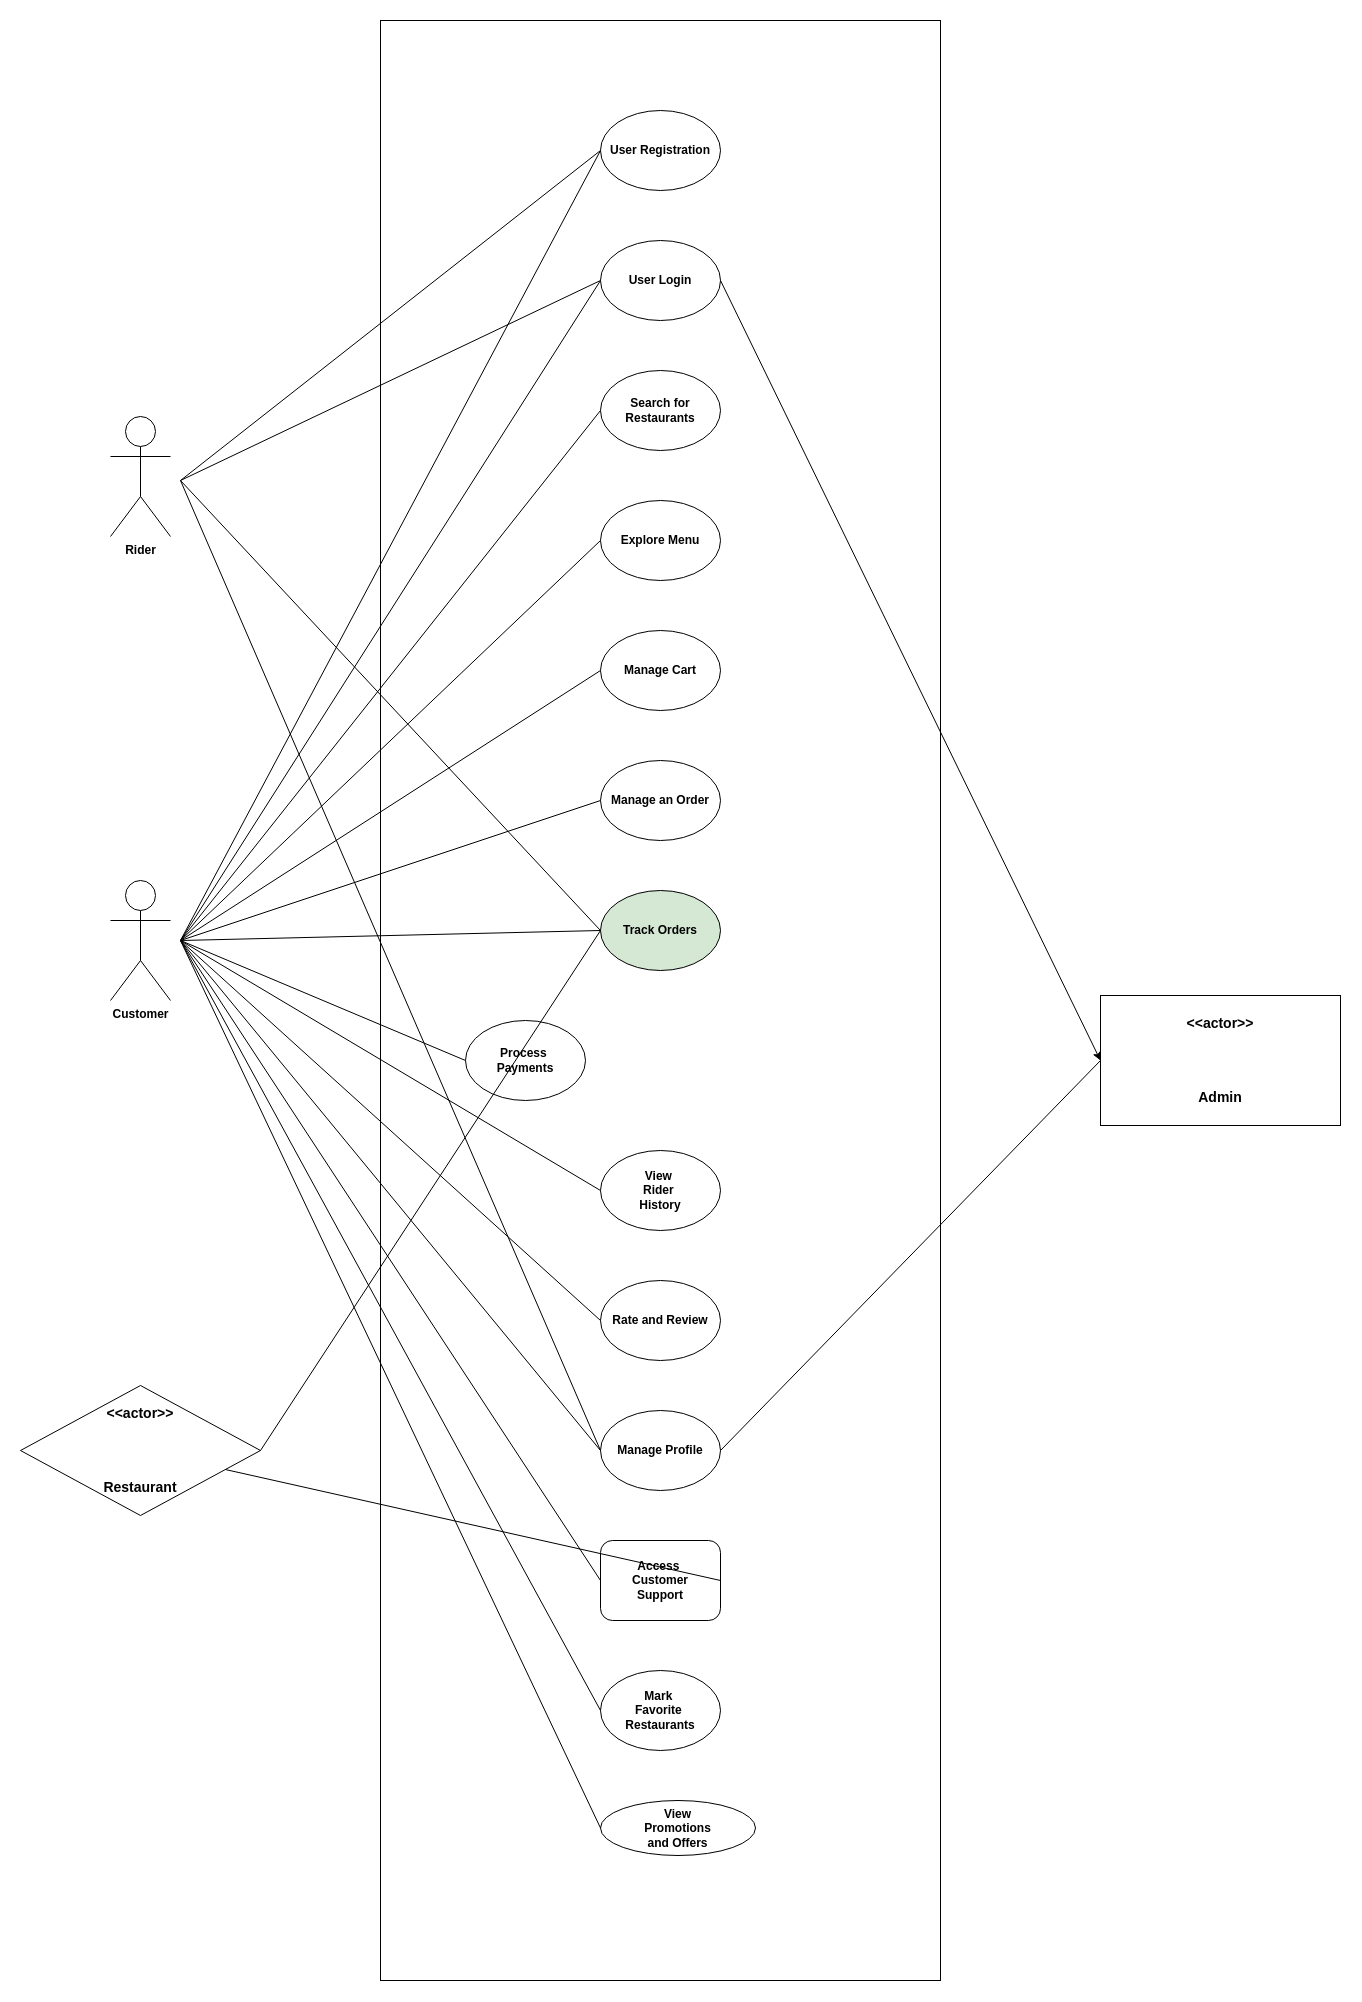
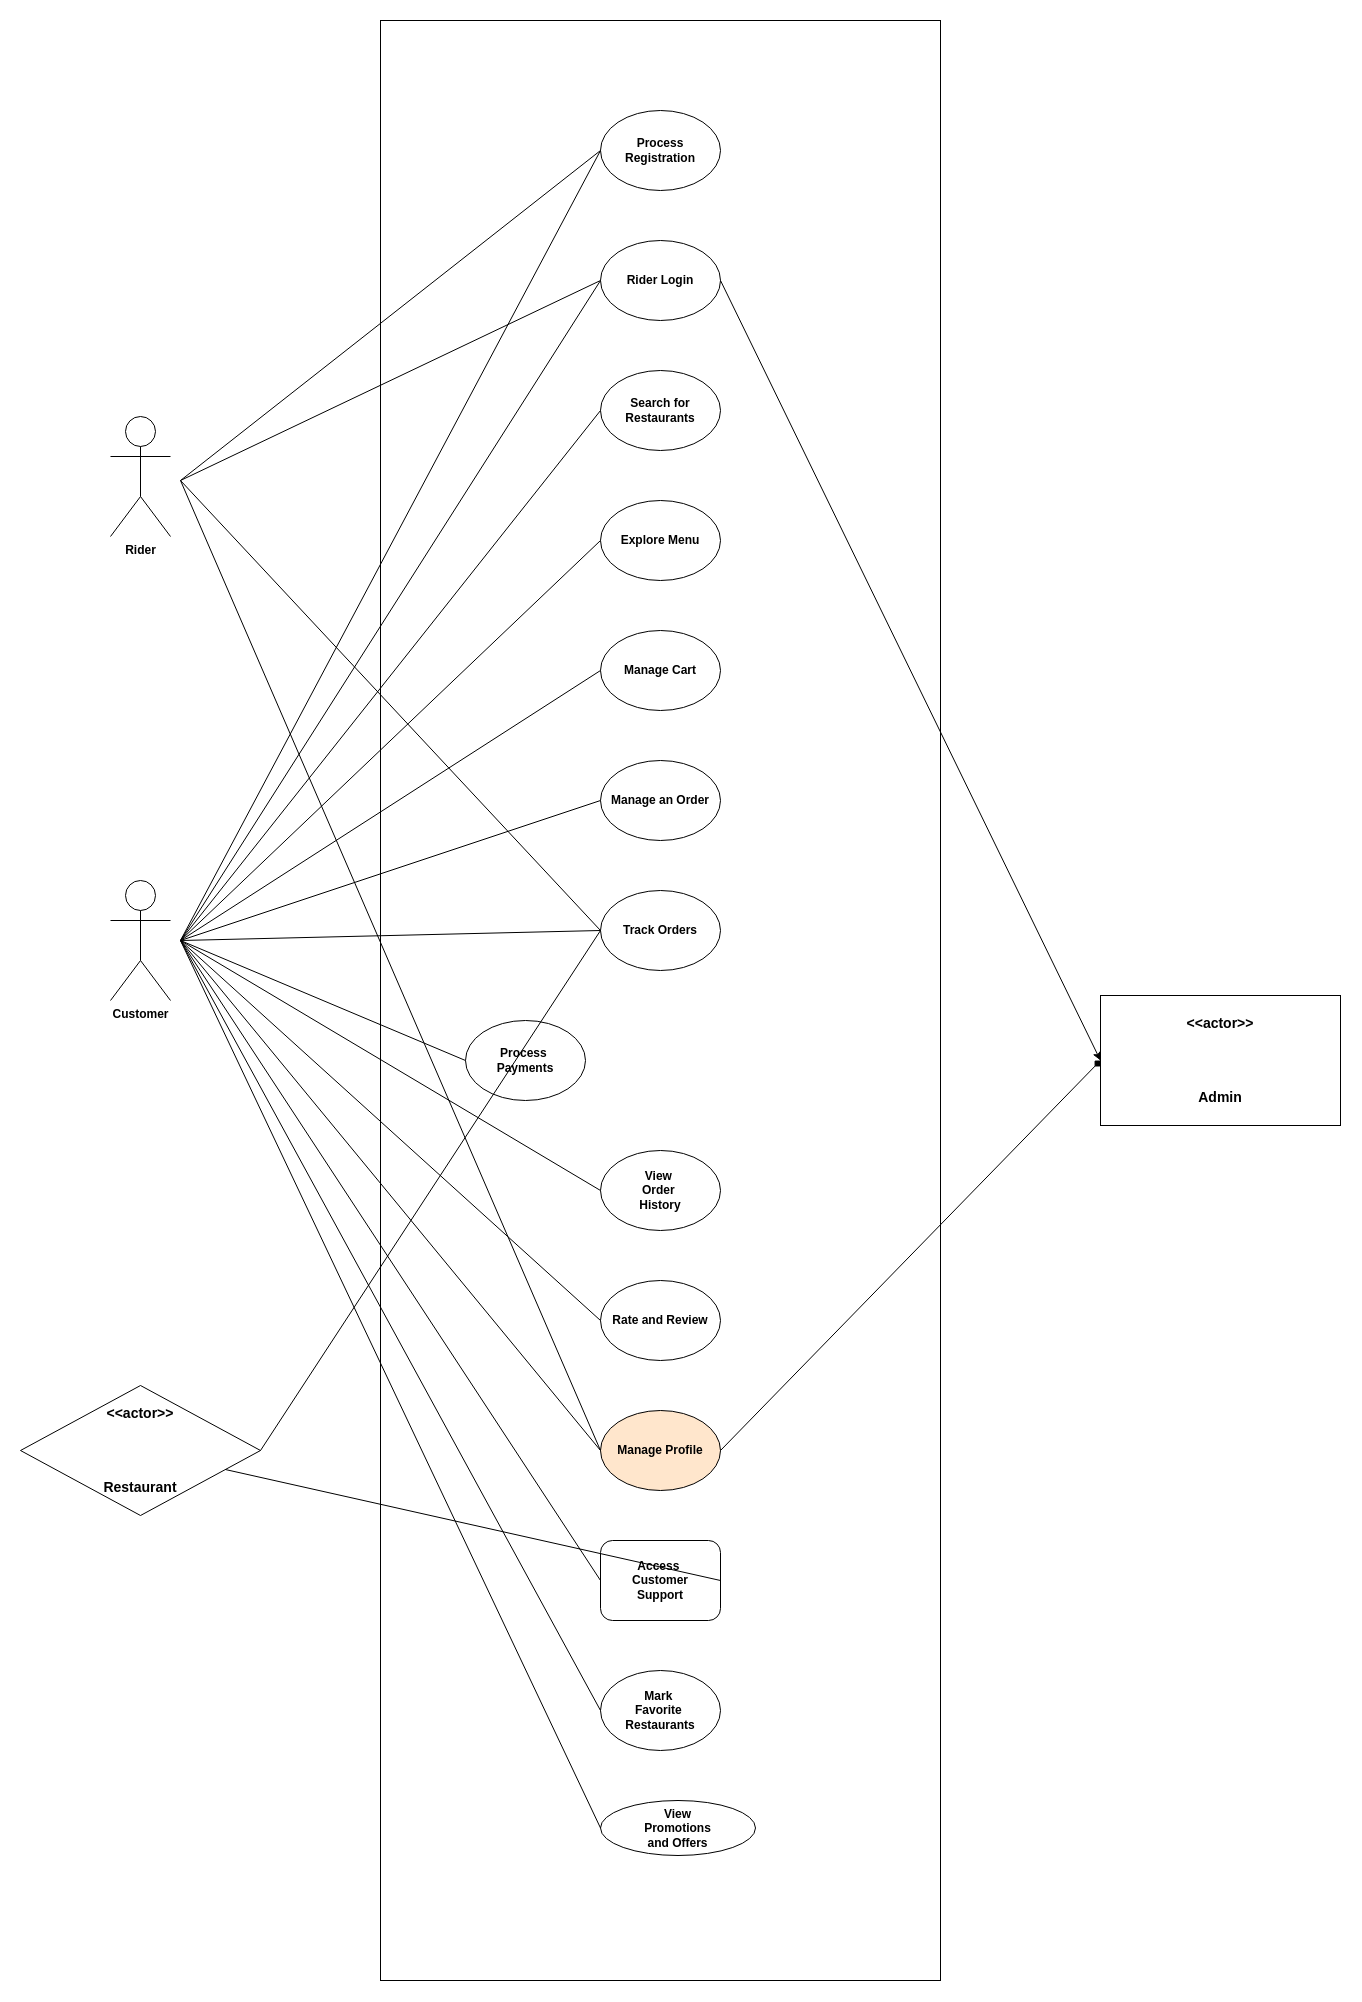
(661, 151) -> (661, 151)
(661, 281) -> (661, 281)
(661, 931) -> (661, 931)
(1097, 1064) -> (1094, 1067)
(661, 1191) -> (661, 1191)
(661, 1451) -> (661, 1451)
